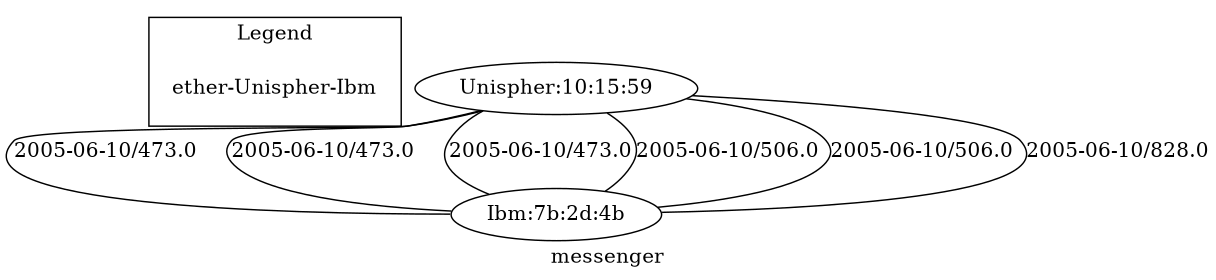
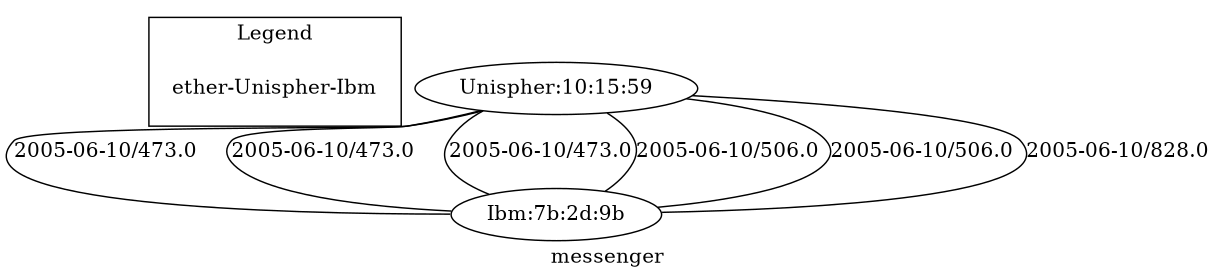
(556, 215) -> (556, 215)
